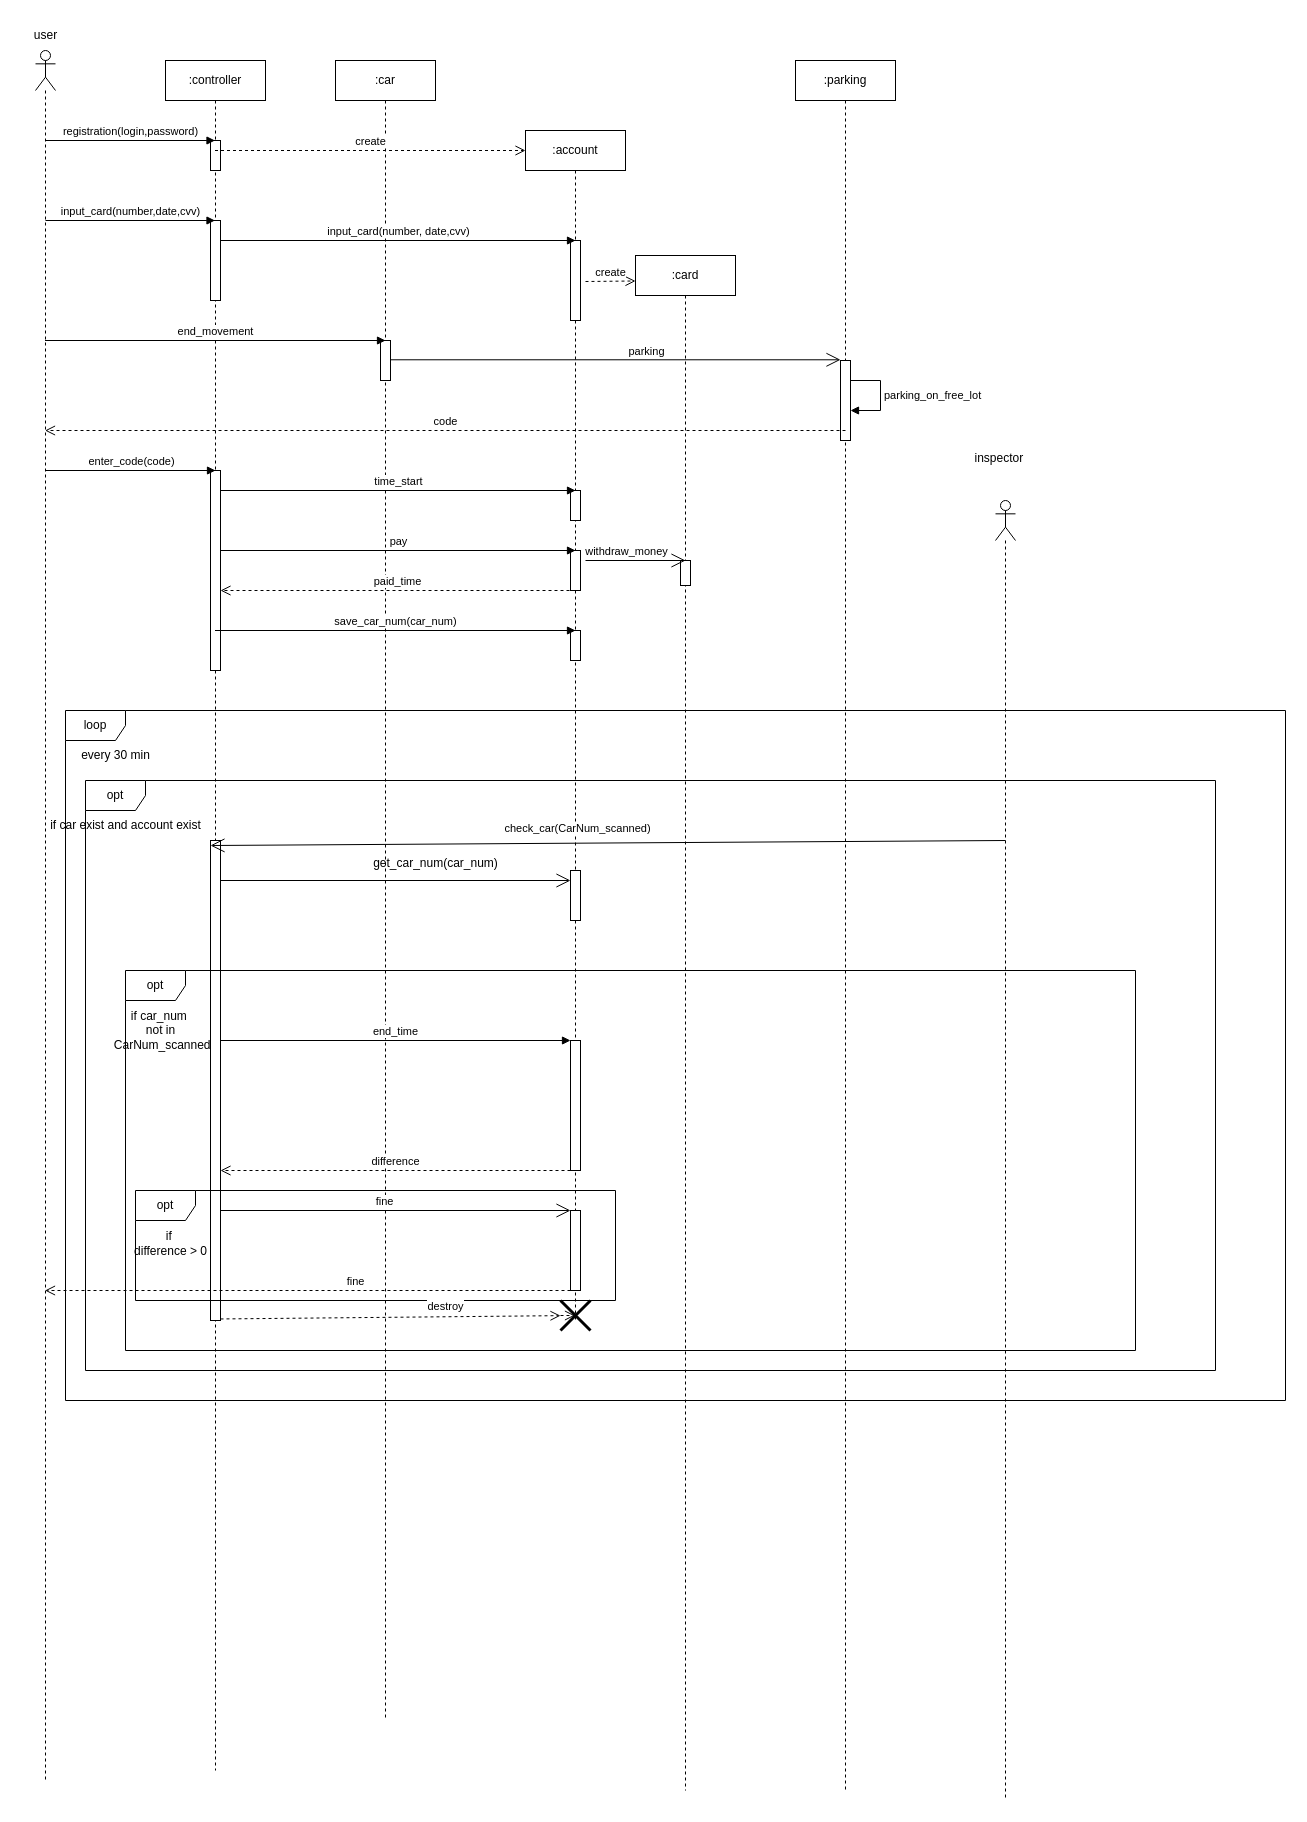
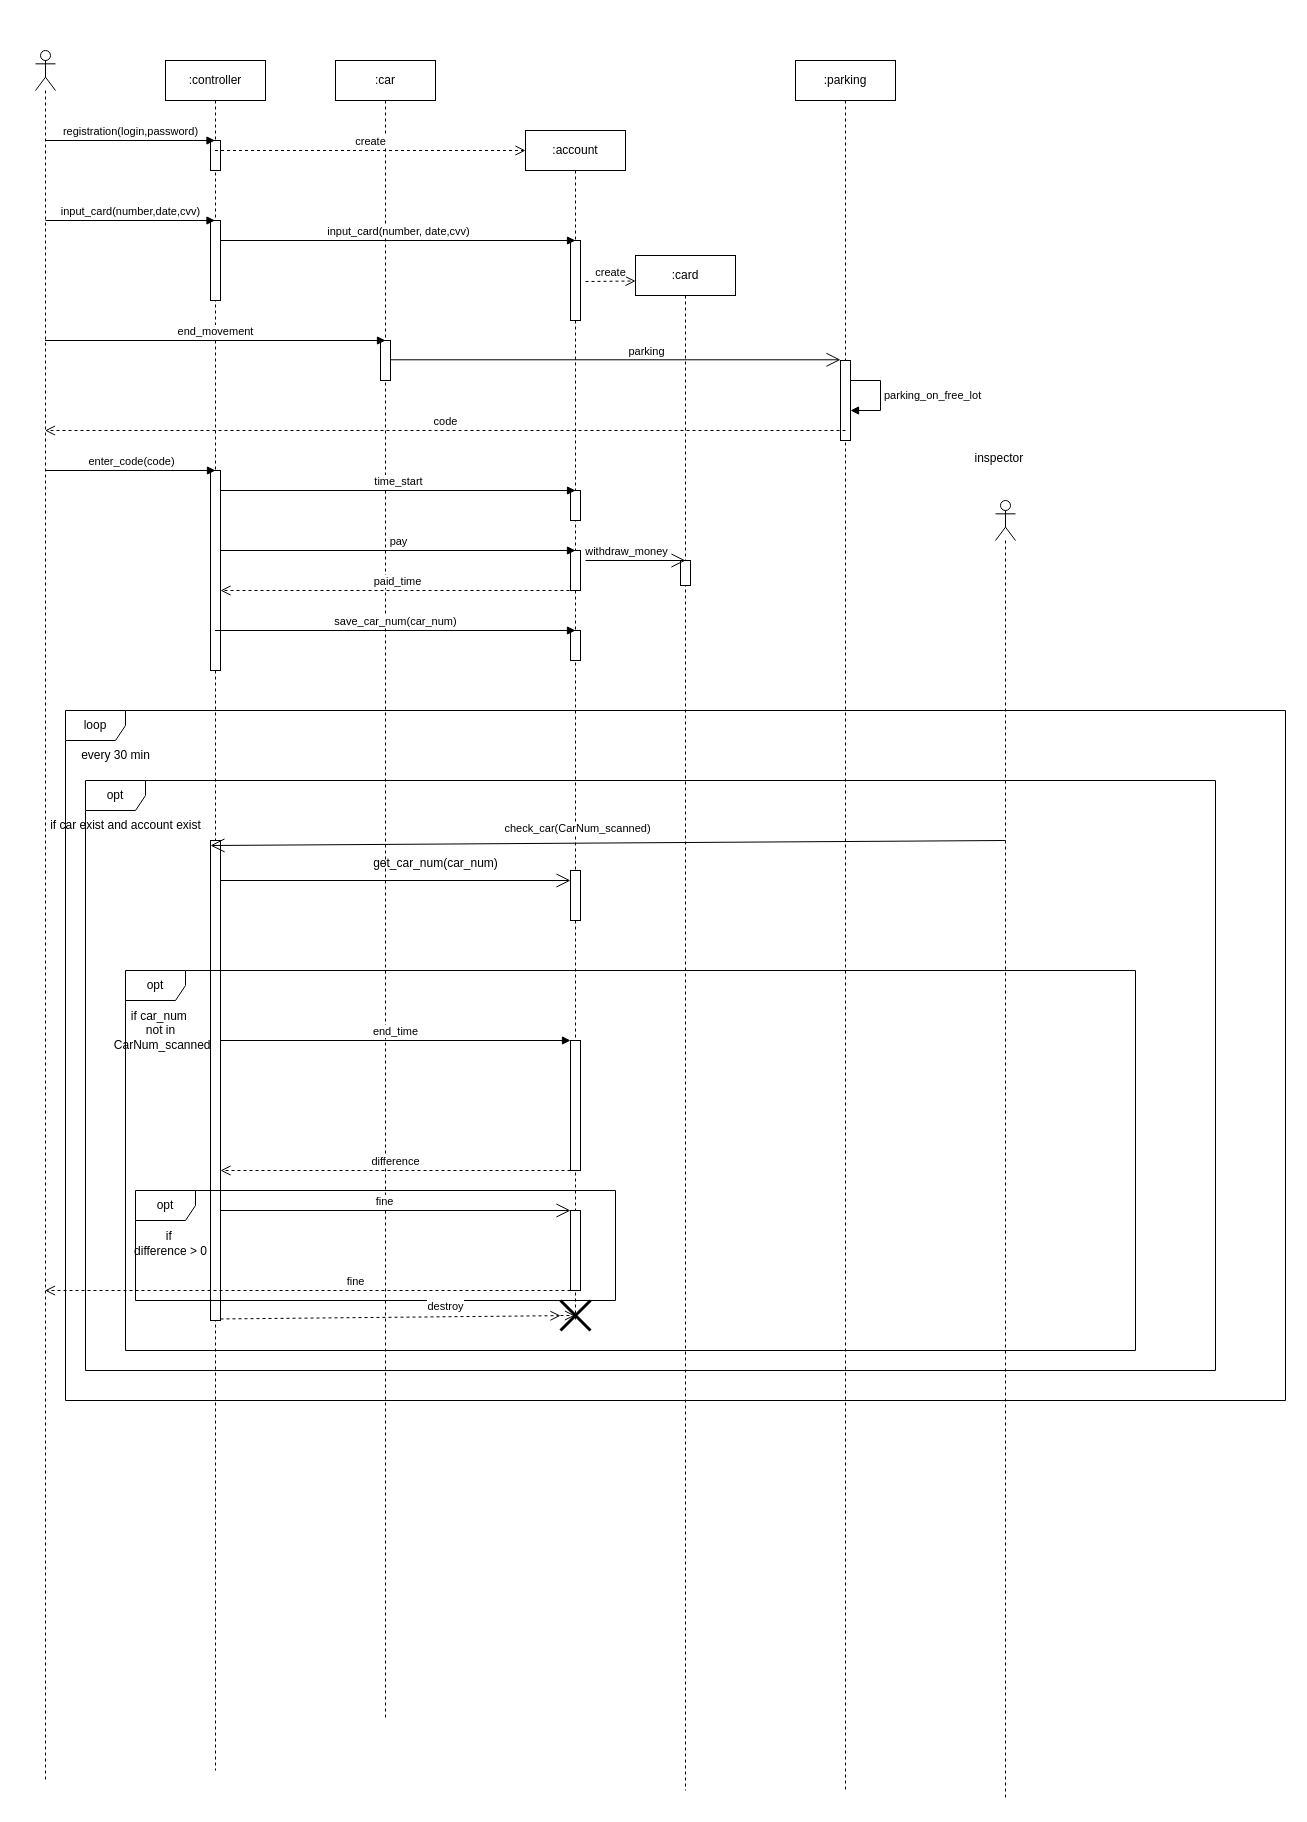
(46, 36) -> none
